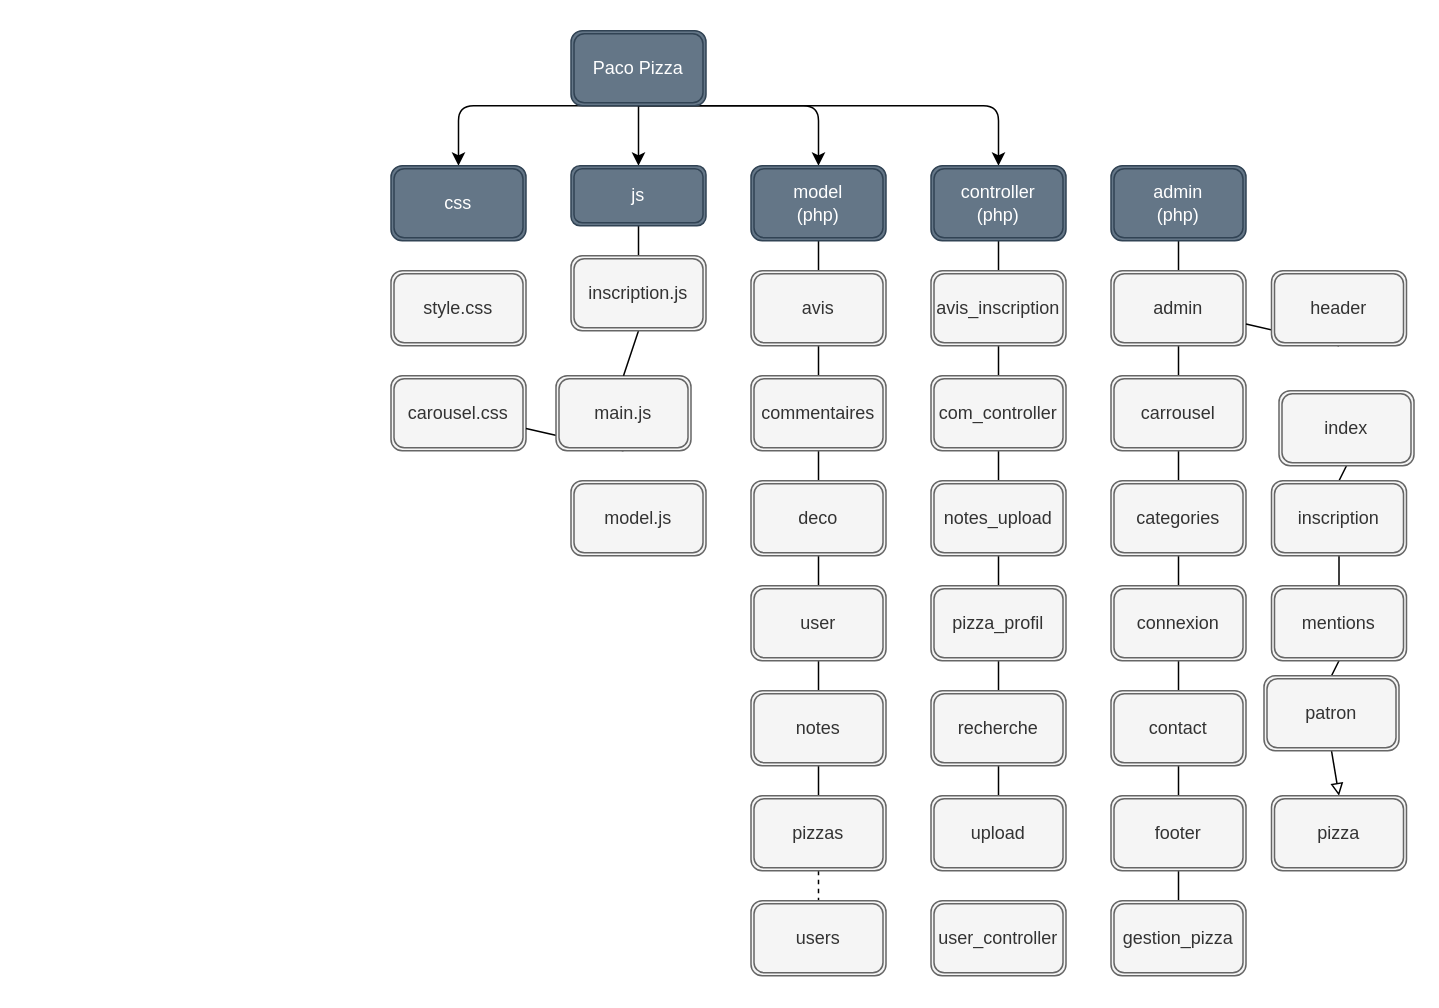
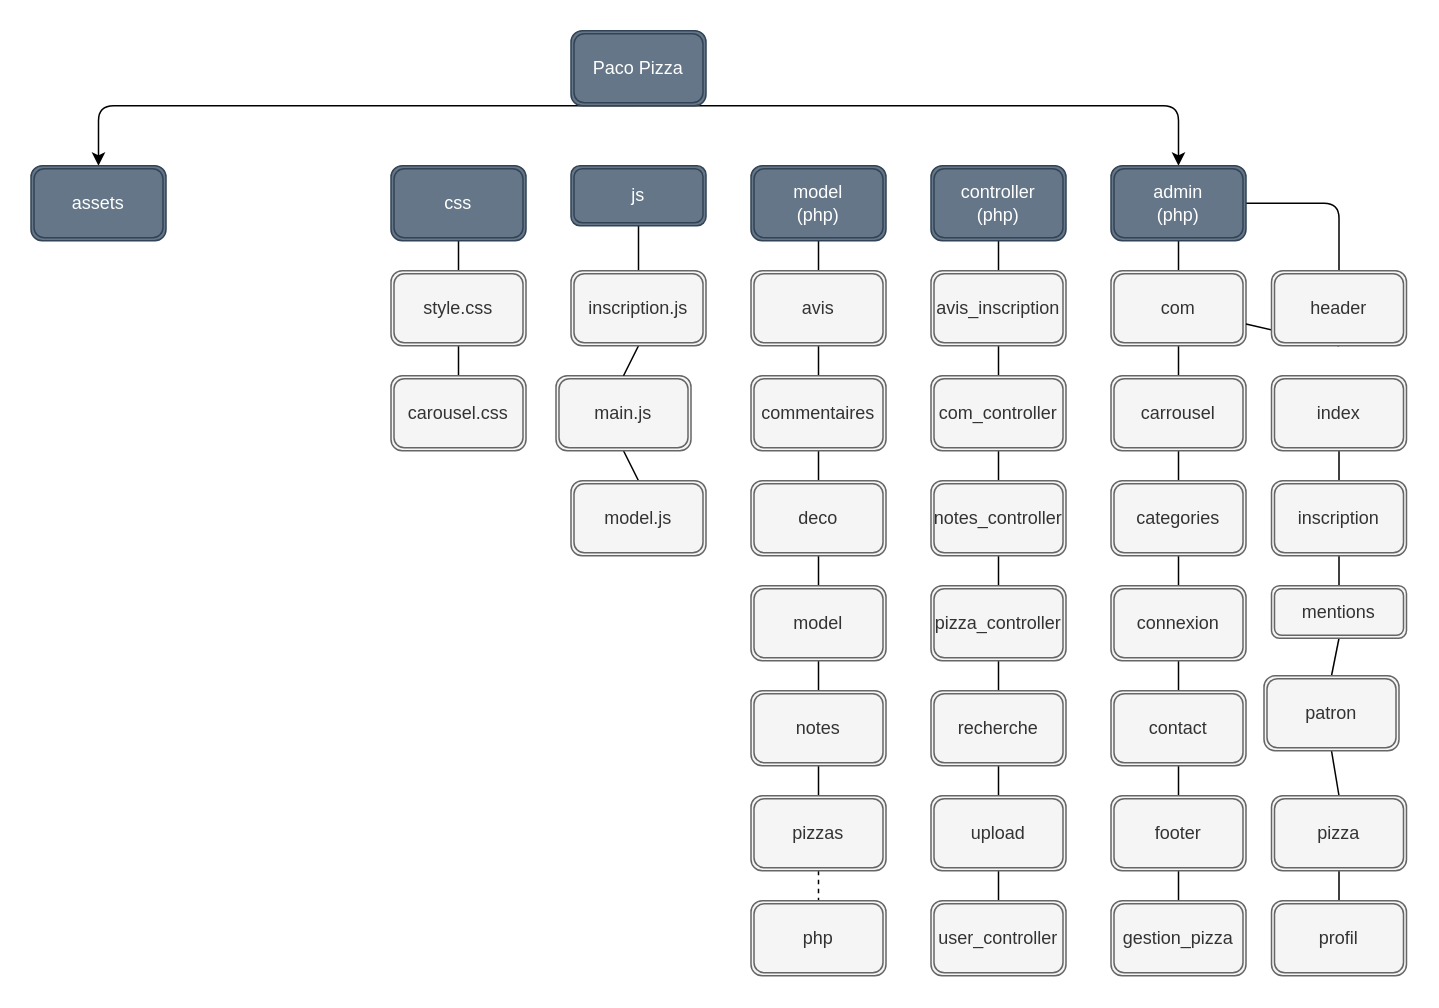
none -> (260, 106)
none -> (1105, 106)
(458, 131) -> none
(638, 132) -> none
(818, 132) -> none
(998, 132) -> none
none -> (98, 203)
none -> (1321, 203)
none -> (458, 256)
(638, 293) -> (638, 308)
(1178, 308) -> (1178, 308)
none -> (458, 361)
(1346, 428) -> (1339, 413)
(542, 432) -> (631, 465)
(998, 518) -> (998, 518)
(818, 623) -> (818, 623)
(998, 623) -> (998, 623)
(1339, 623) -> (1339, 612)
(1336, 782) -> (1337, 787)
none -> (998, 886)
none -> (1339, 886)
(818, 938) -> (818, 938)
none -> (1339, 938)
